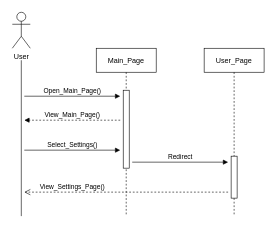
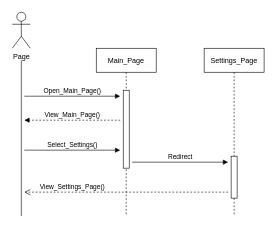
(22, 57) -> (22, 57)
(234, 61) -> (234, 61)
